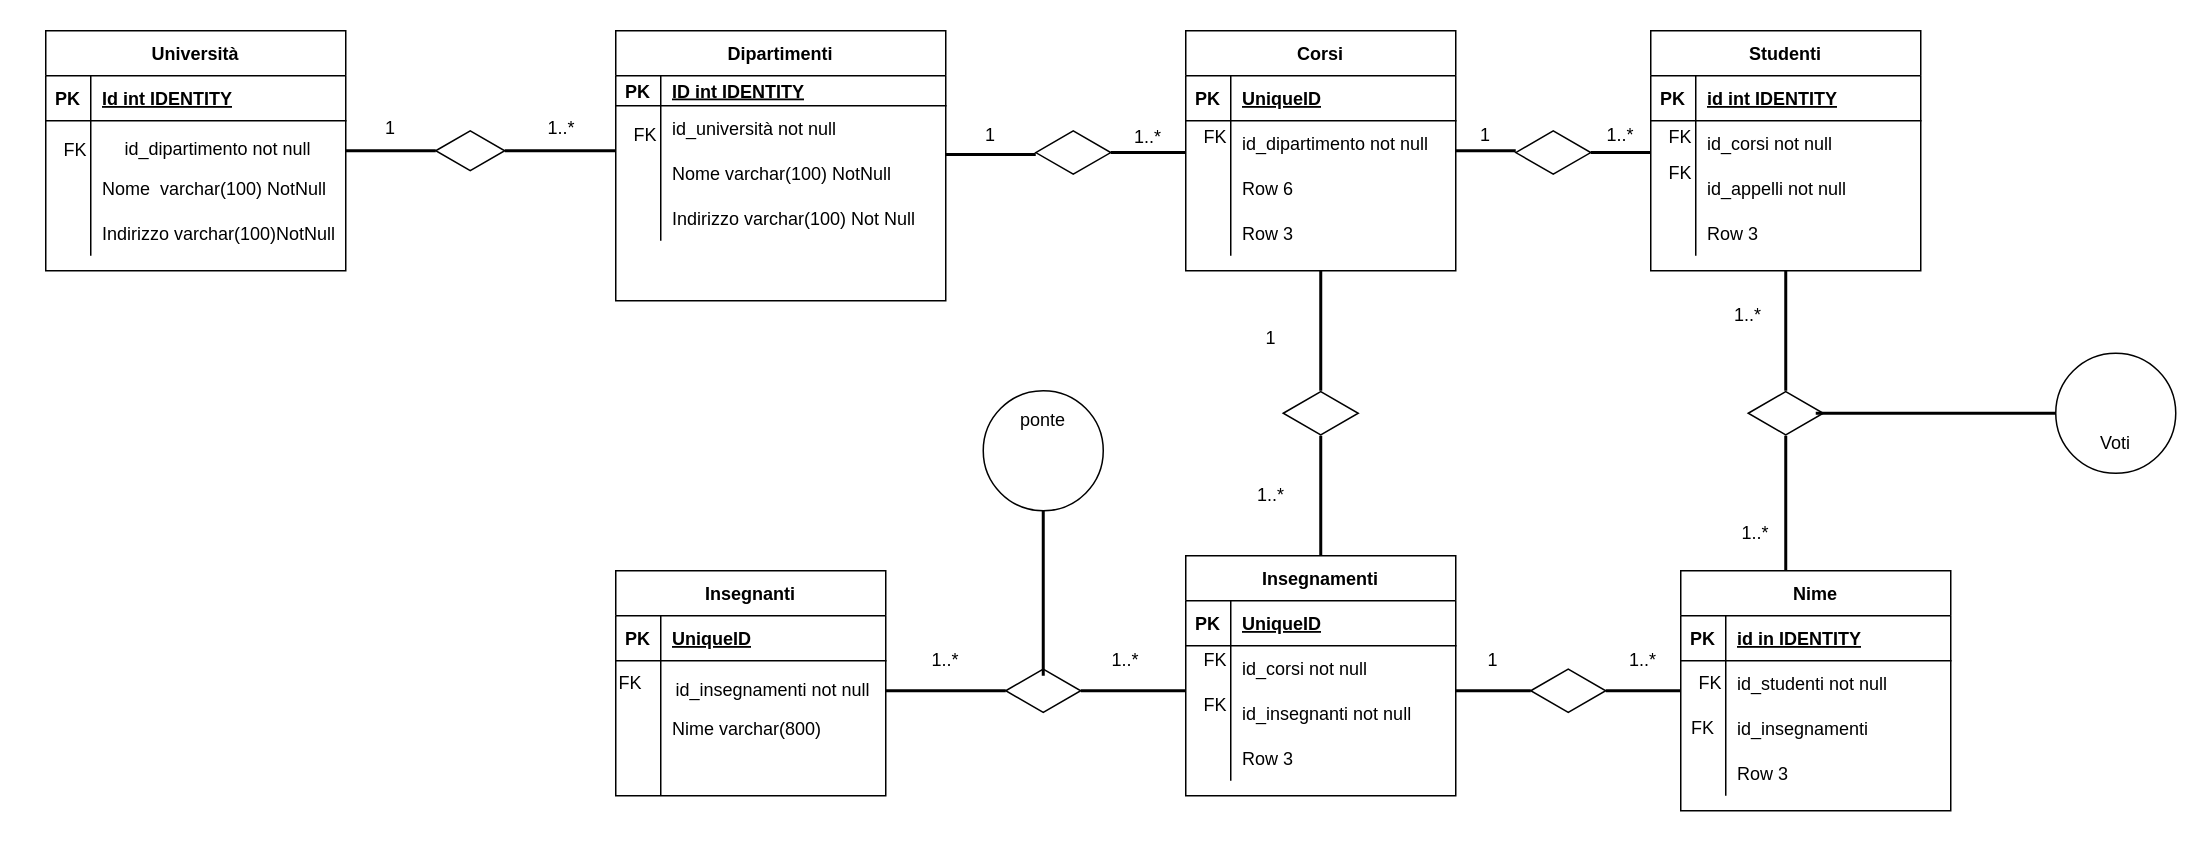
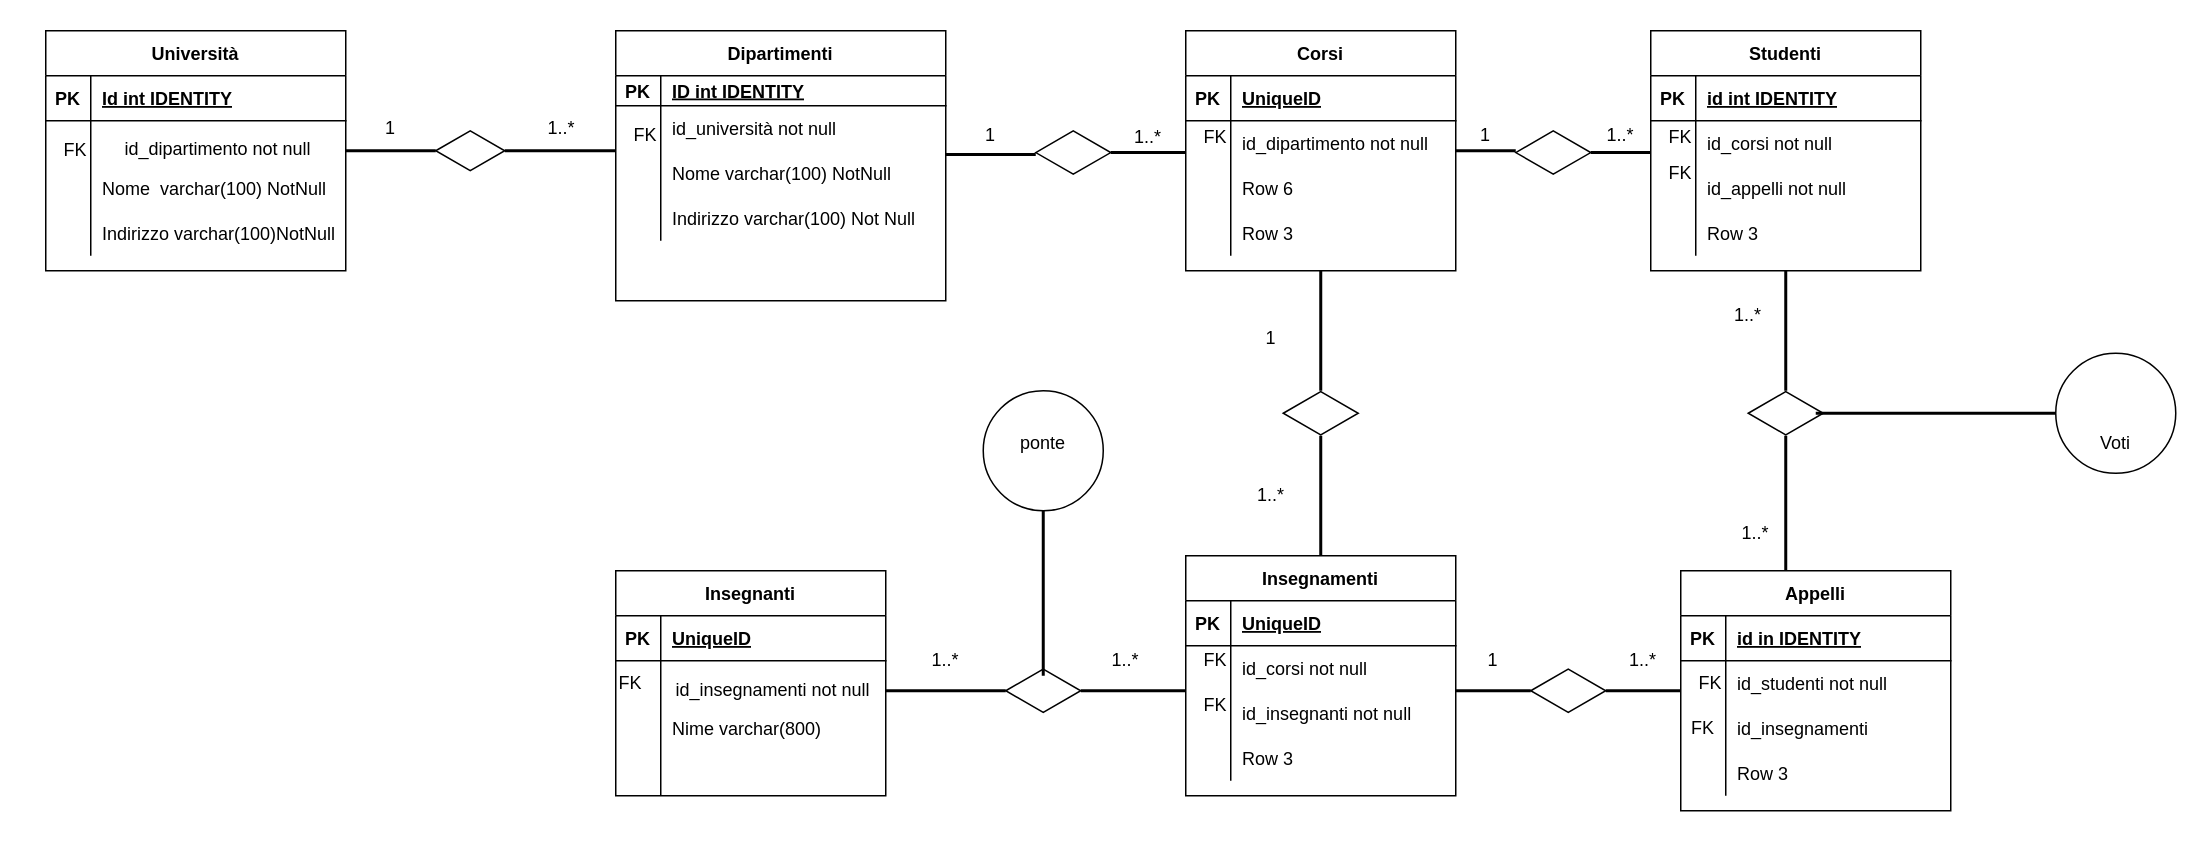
(1043, 421) -> (1043, 443)
(1815, 594) -> (1815, 594)
